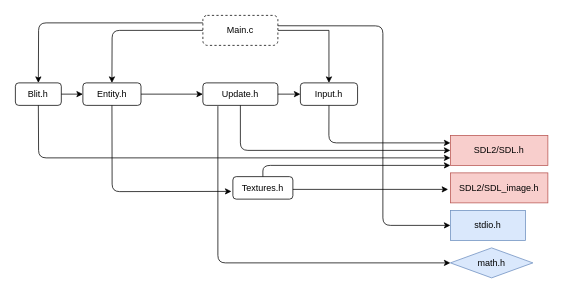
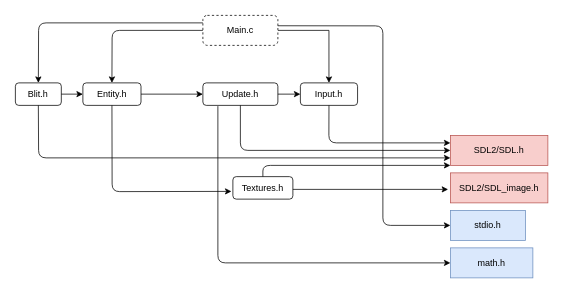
(492, 263) -> (492, 263)
